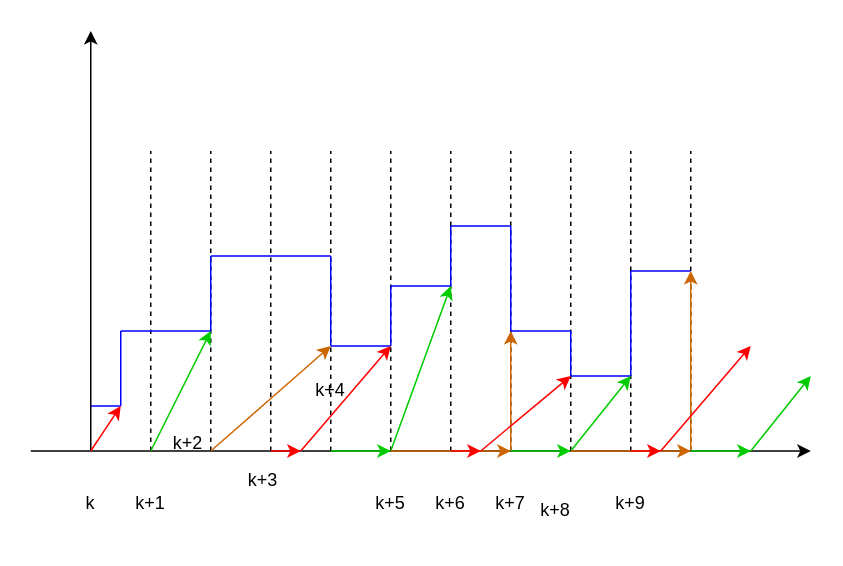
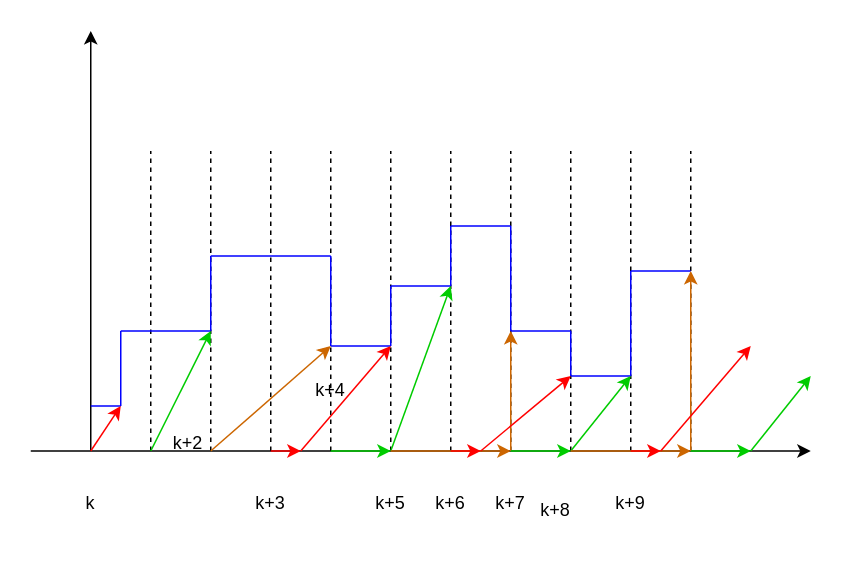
(263, 481) -> (271, 503)
(151, 503) -> none
